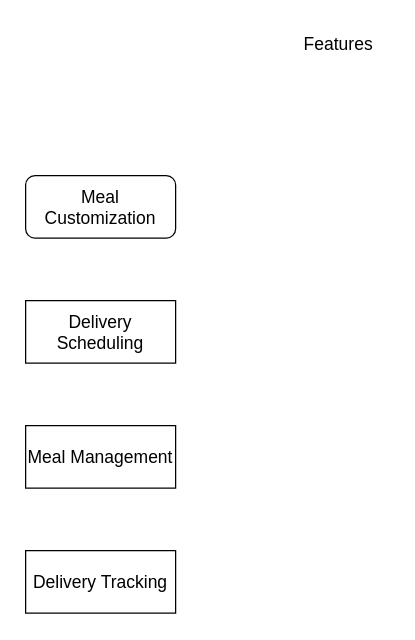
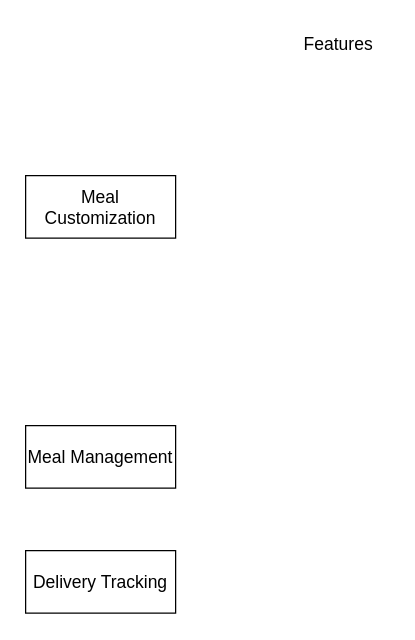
(101, 207) -> (101, 207)
(101, 332) -> none
